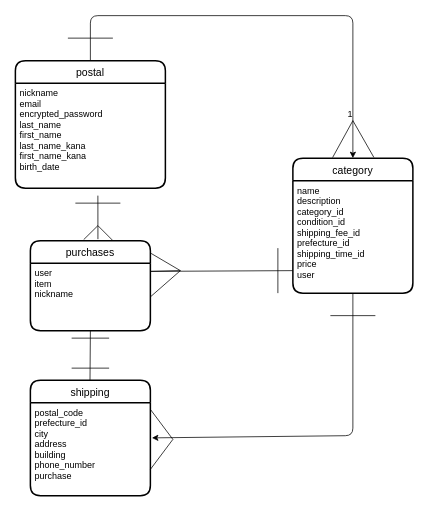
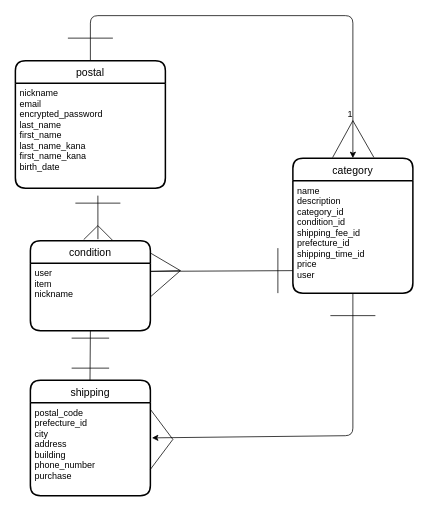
(90, 252) -> (90, 252)
